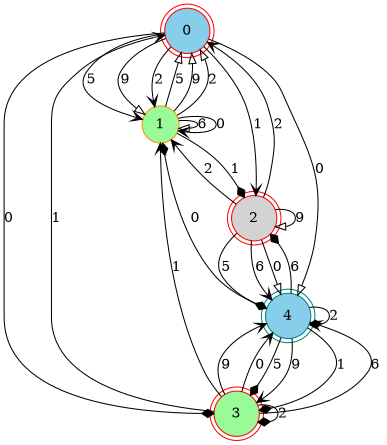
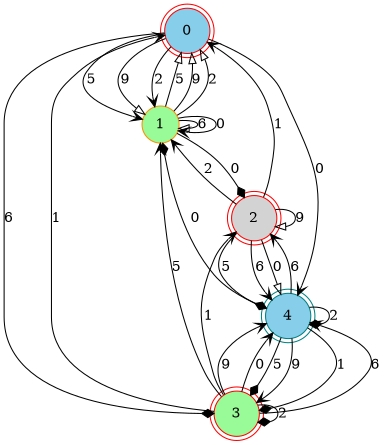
(247, 109) -> (201, 316)
(279, 125) -> (279, 125)
(304, 142) -> (304, 142)
(236, 169) -> (236, 169)
(9, 218) -> (9, 218)
(289, 266) -> (289, 266)
(177, 267) -> (177, 267)
